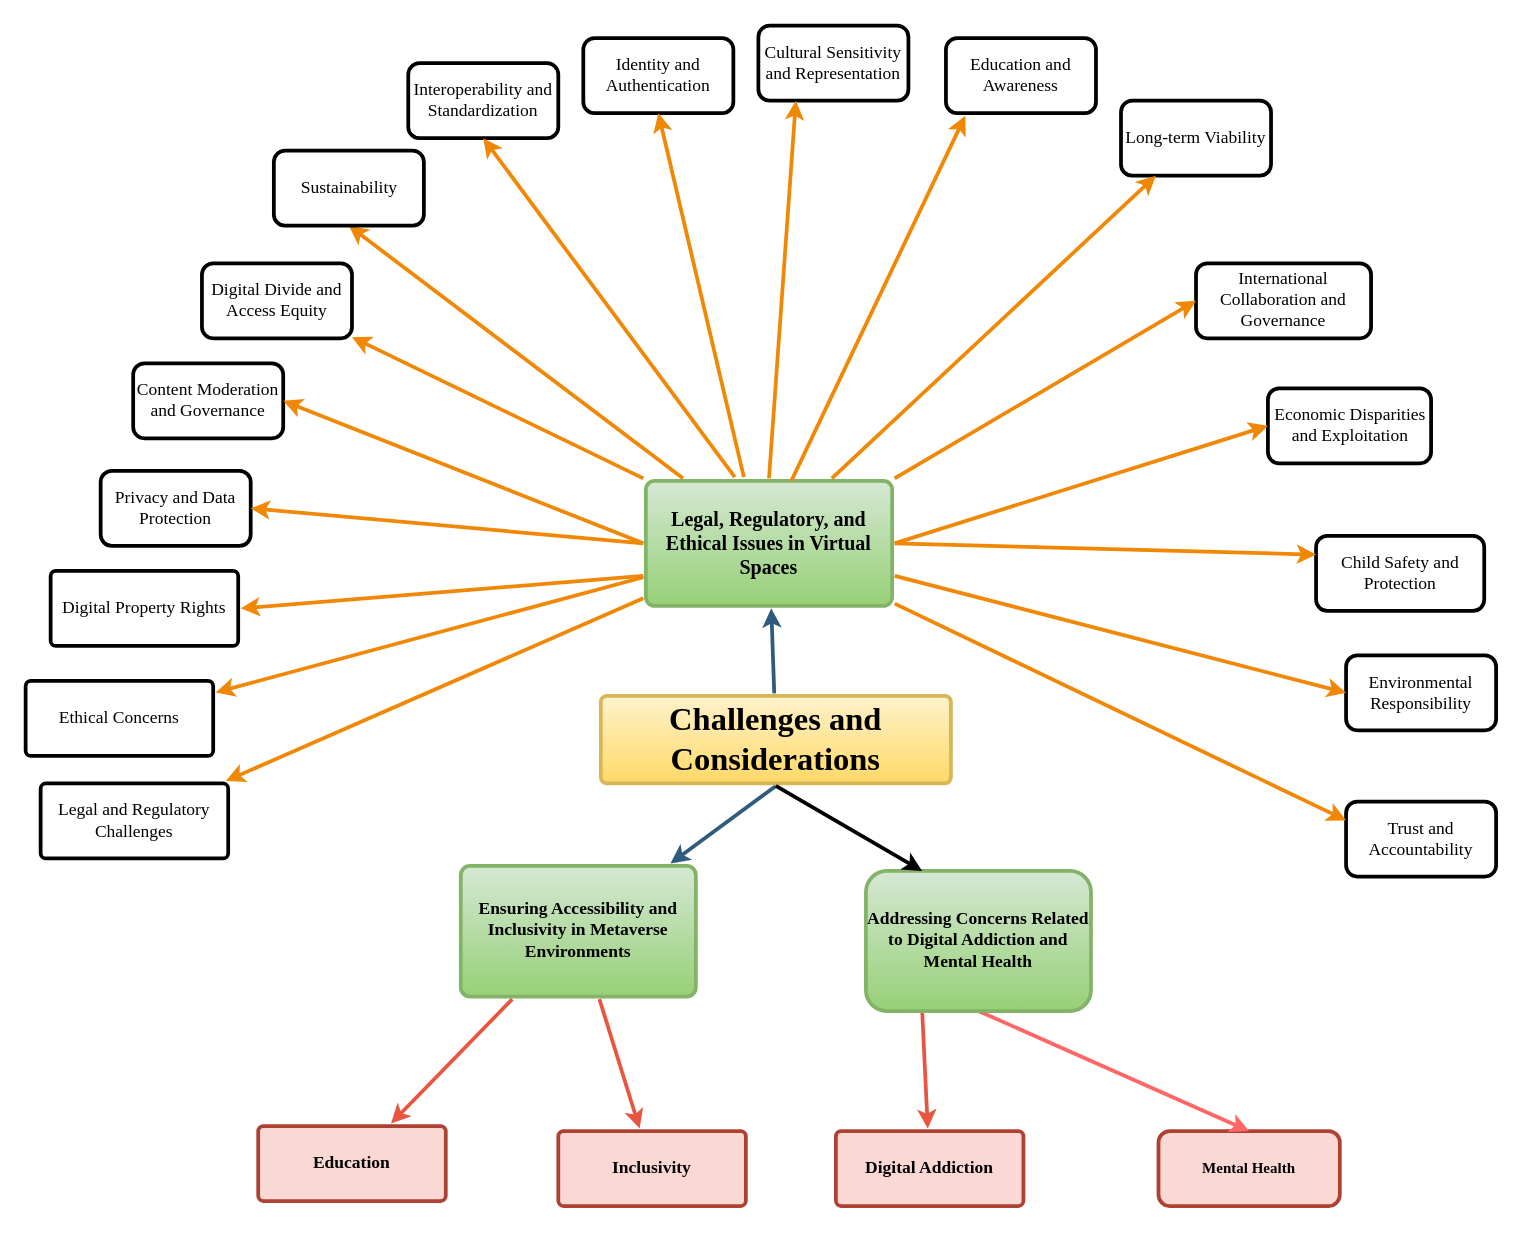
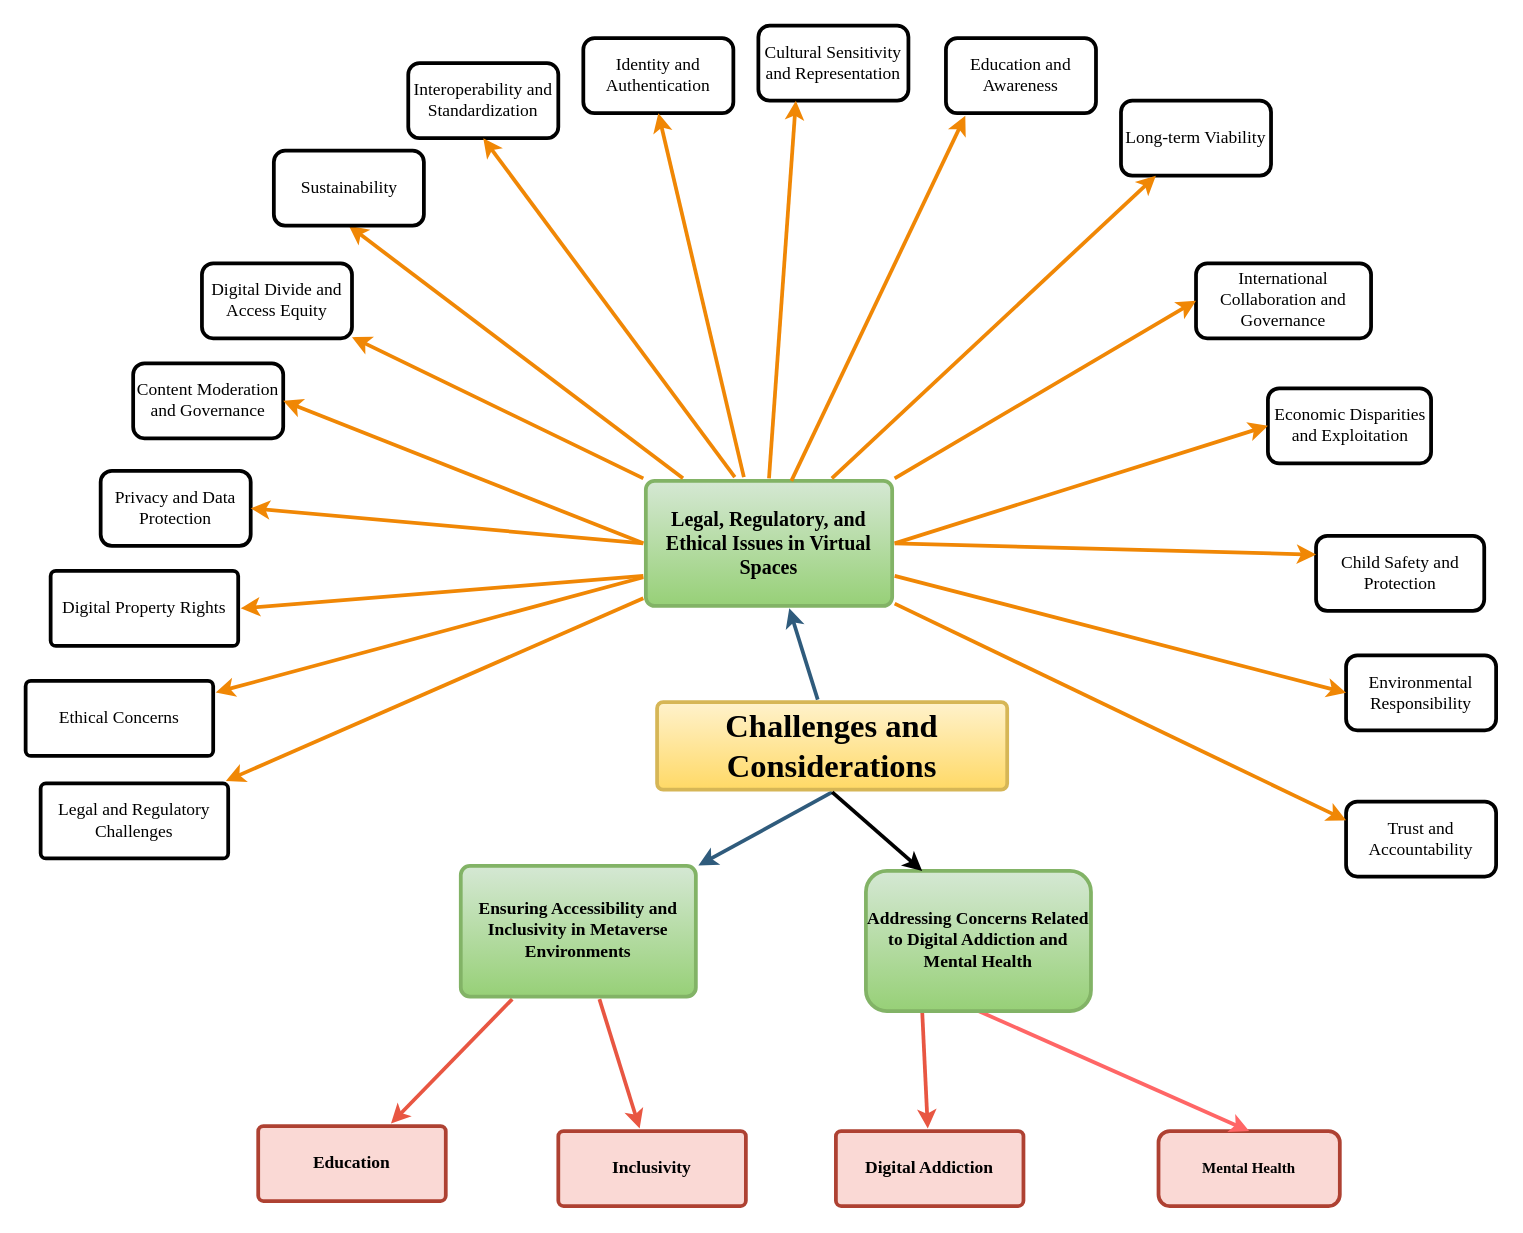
(776, 739) -> (832, 746)
